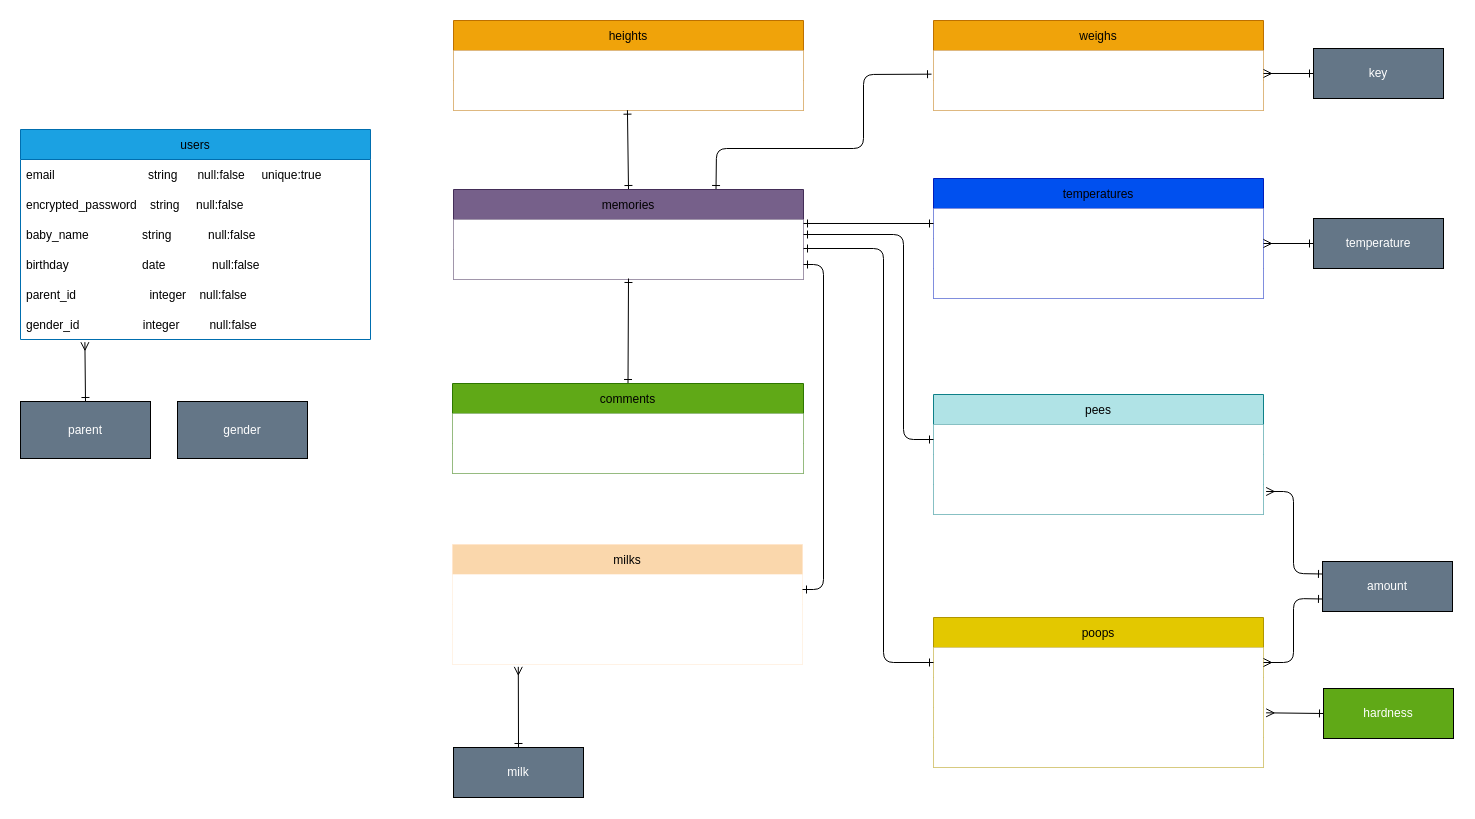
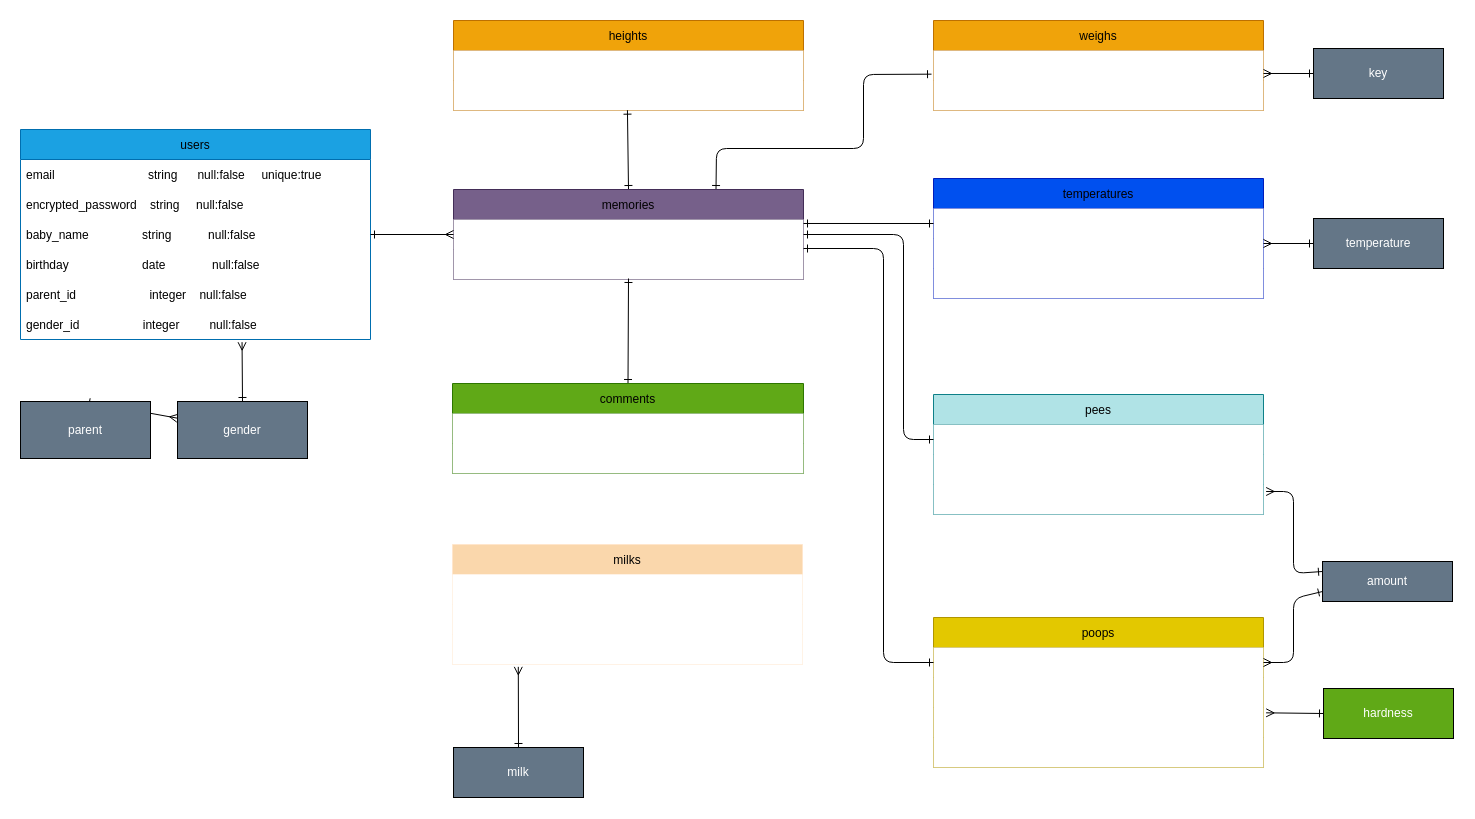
none -> (412, 235)
(85, 372) -> (163, 416)
none -> (242, 372)
(824, 428) -> none
(1388, 587) -> (1388, 582)
